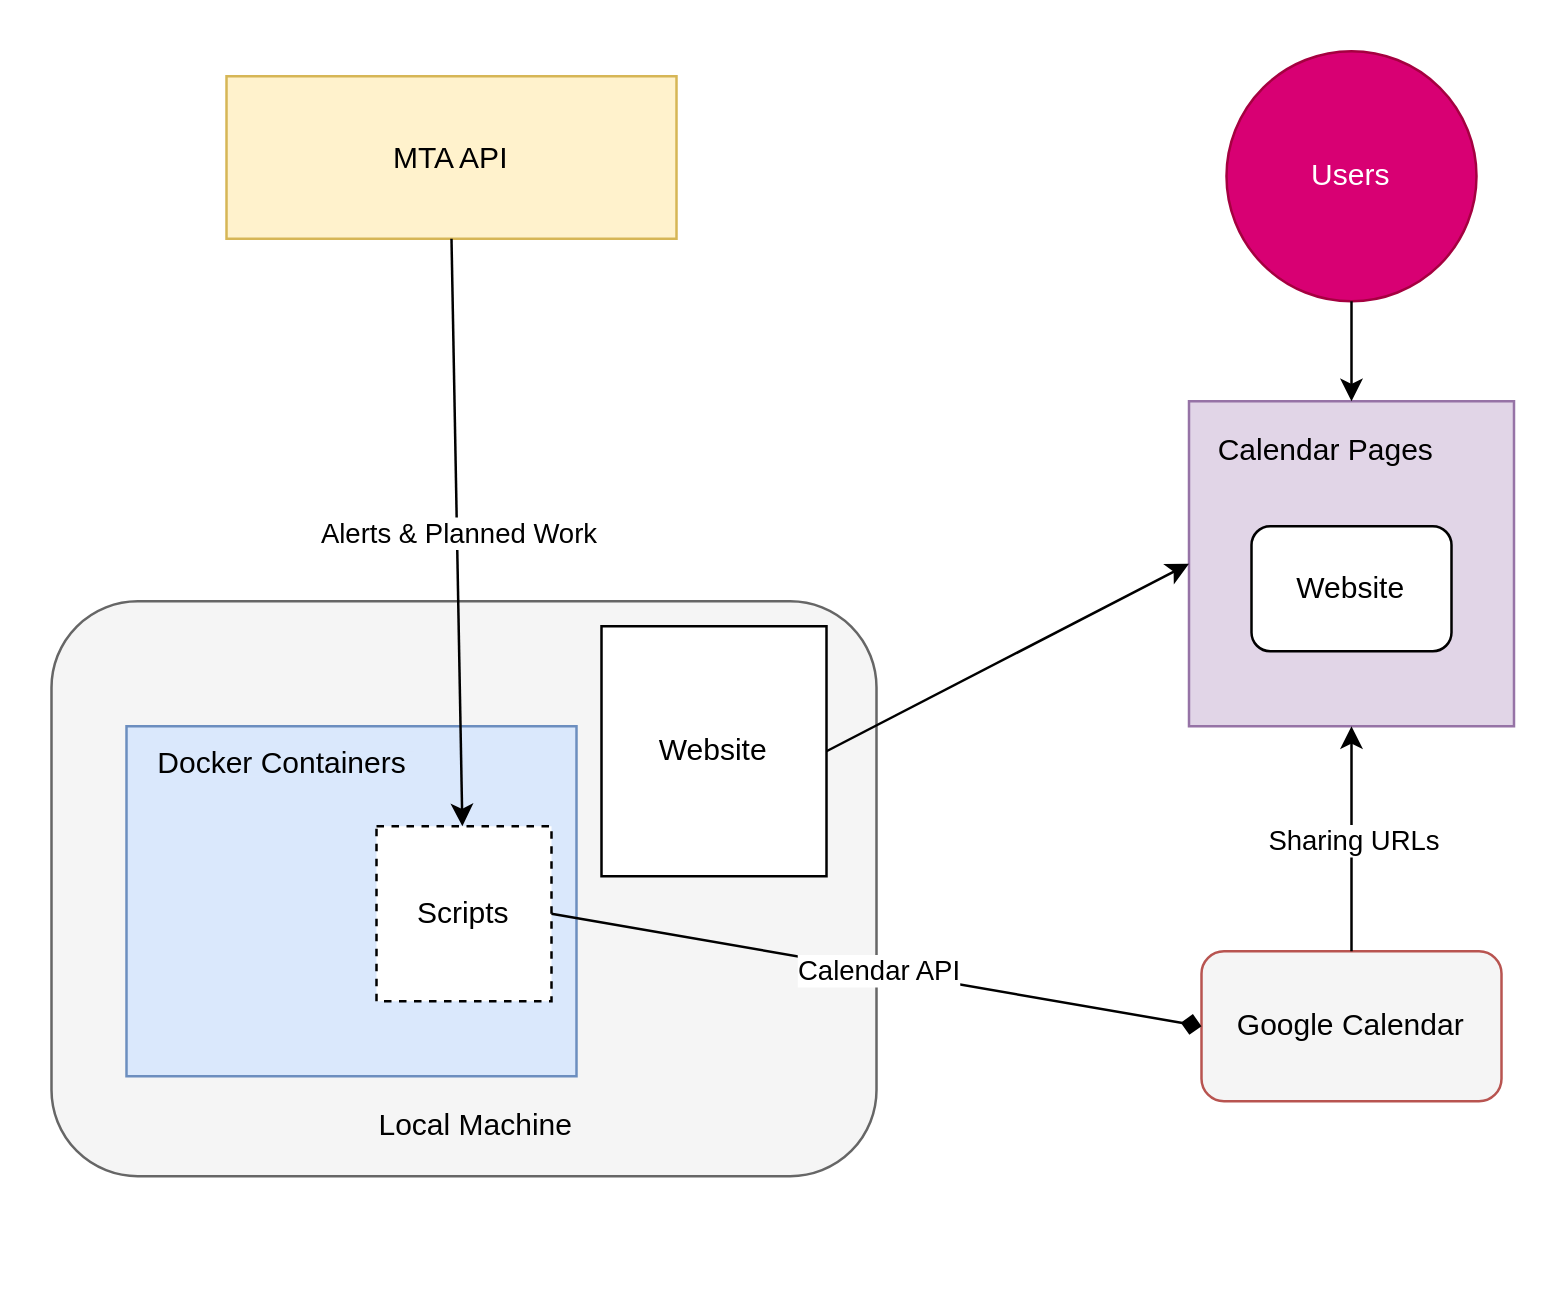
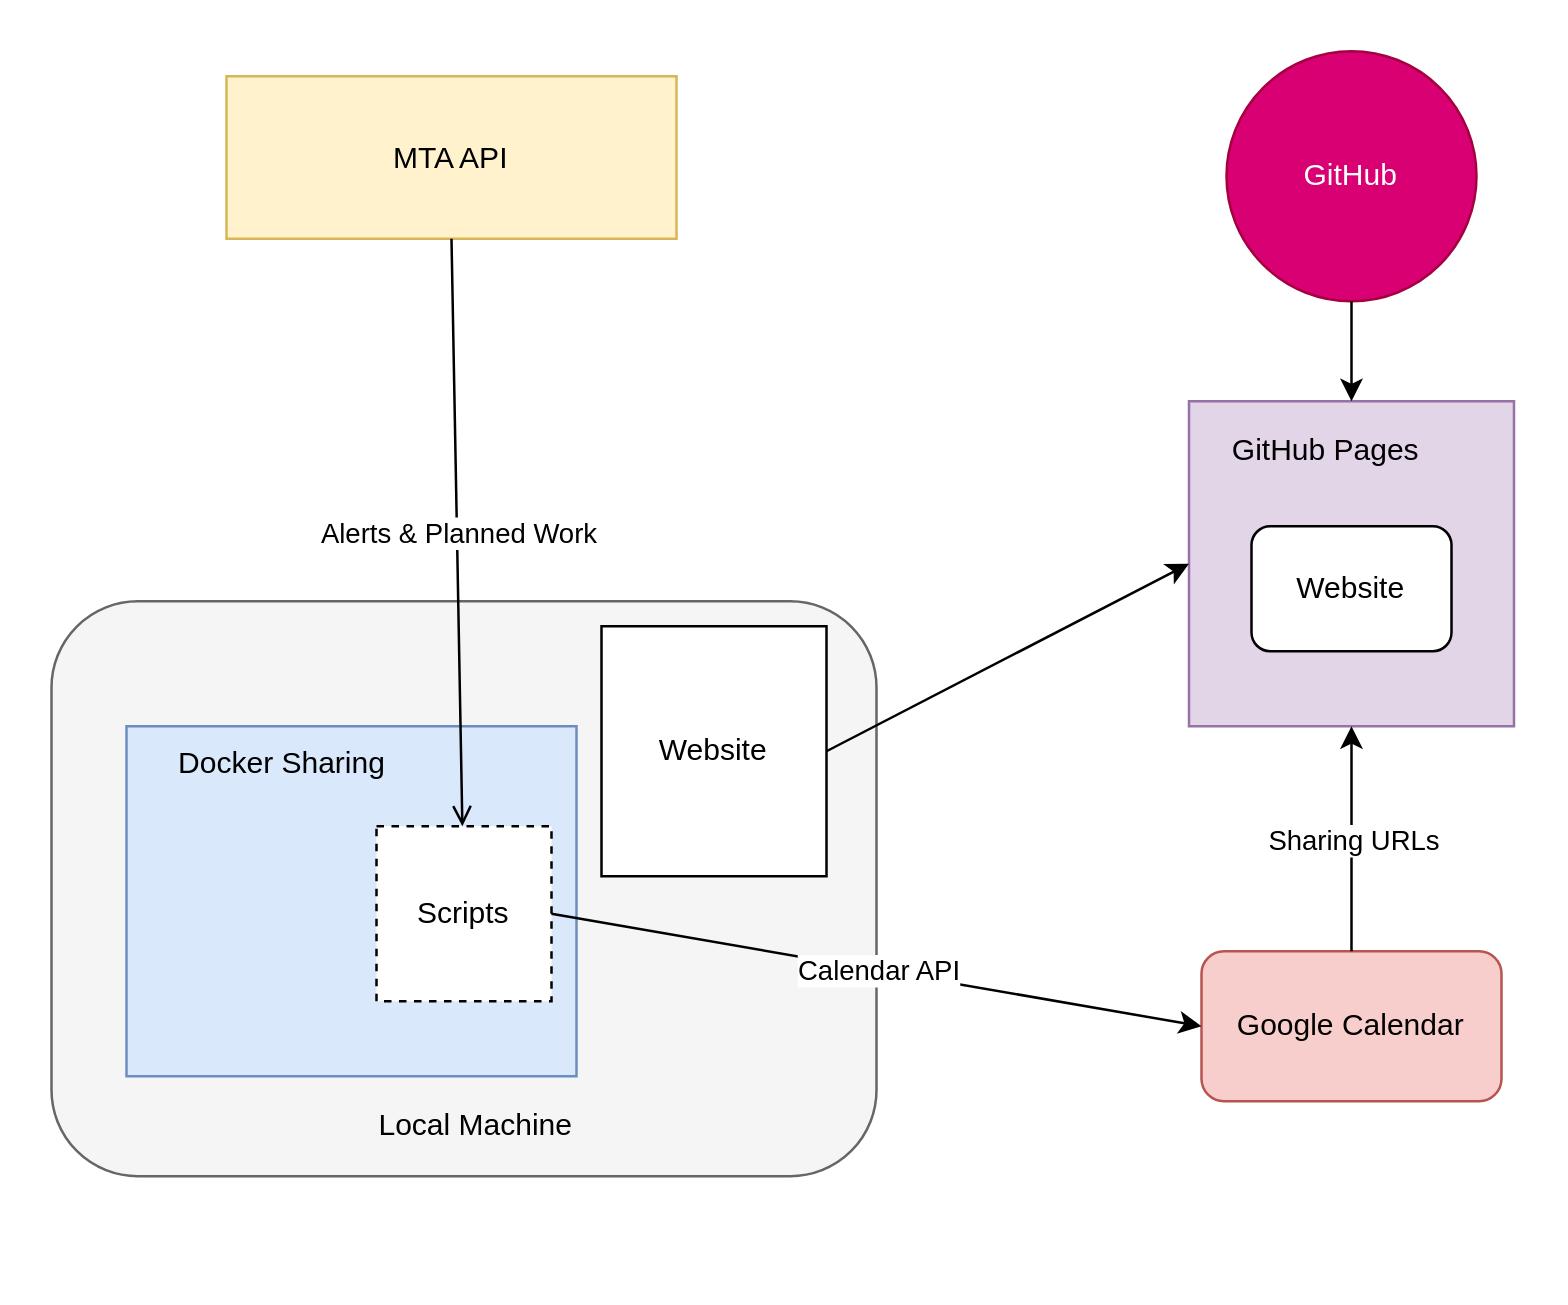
(1351, 176) -> (1351, 176)
(1326, 451) -> (1326, 451)
(283, 764) -> (283, 764)
(462, 808) -> (462, 812)
(1181, 1023) -> (1182, 1023)
(1351, 1026) -> (1351, 1026)
